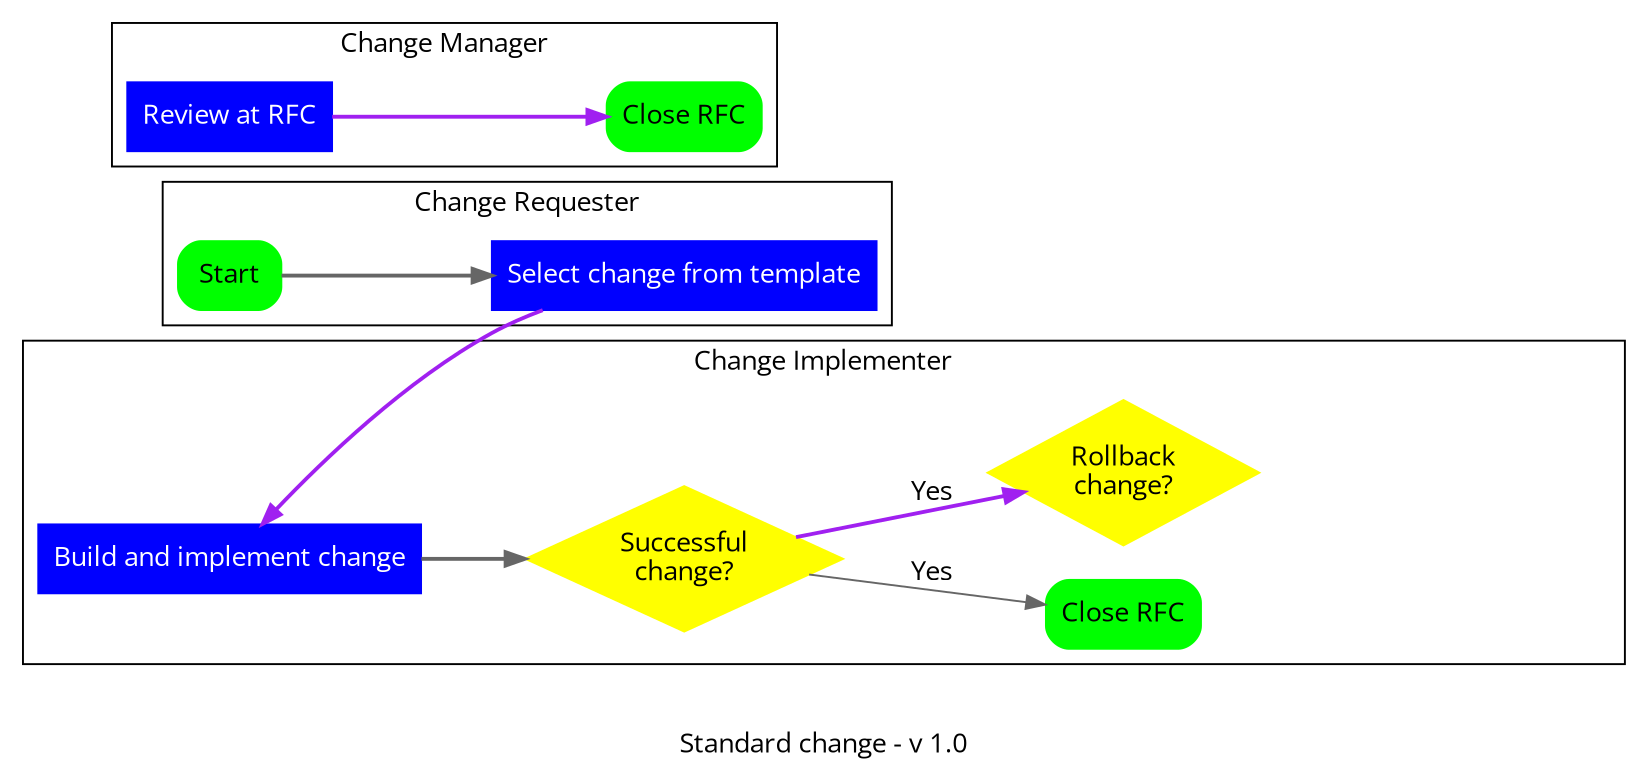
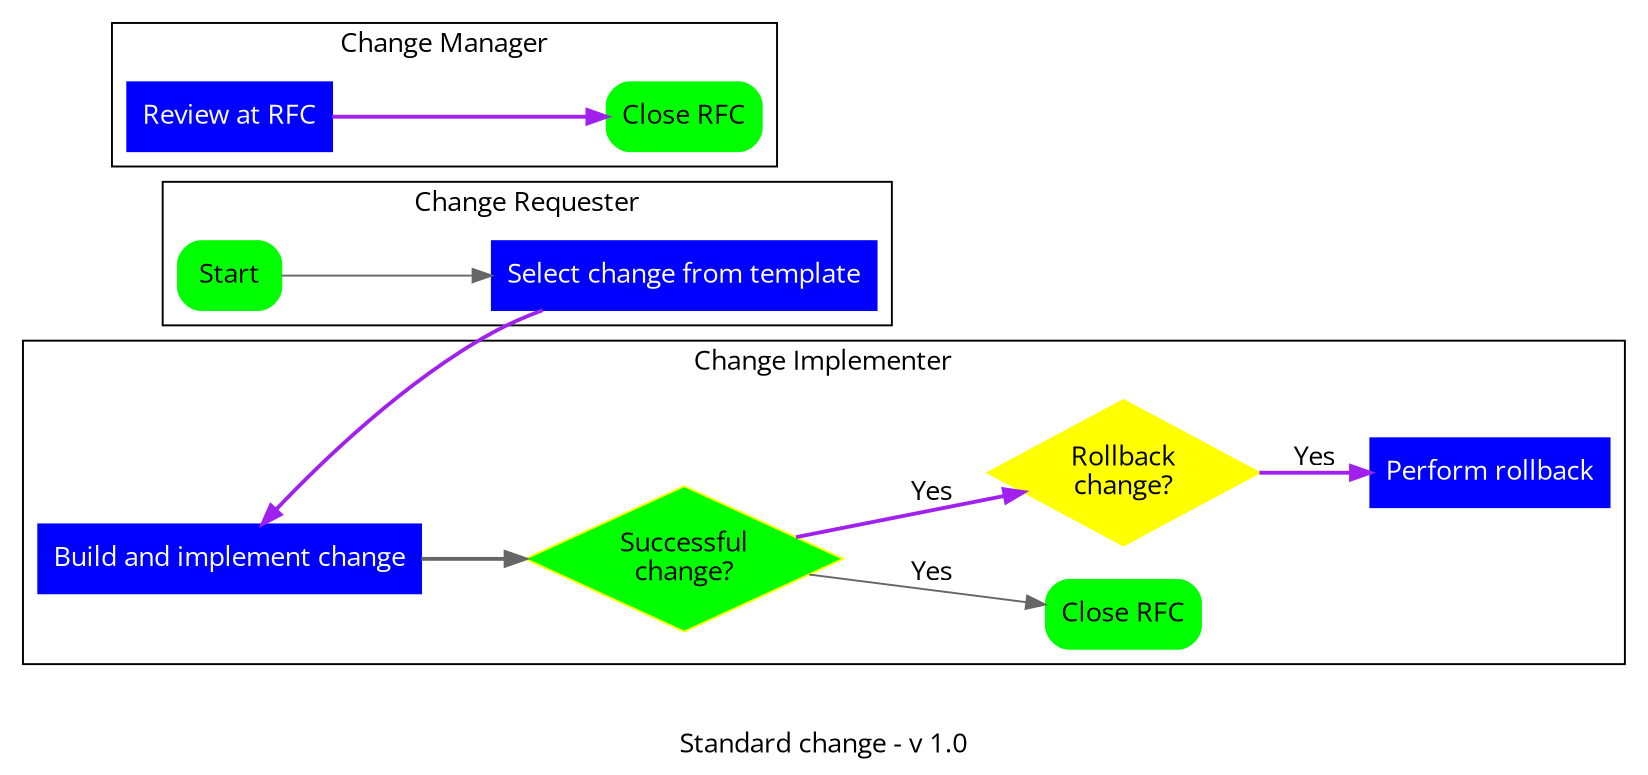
(377, 276) -> (377, 276)
none -> (1490, 473)
(684, 559) -> (684, 559)
